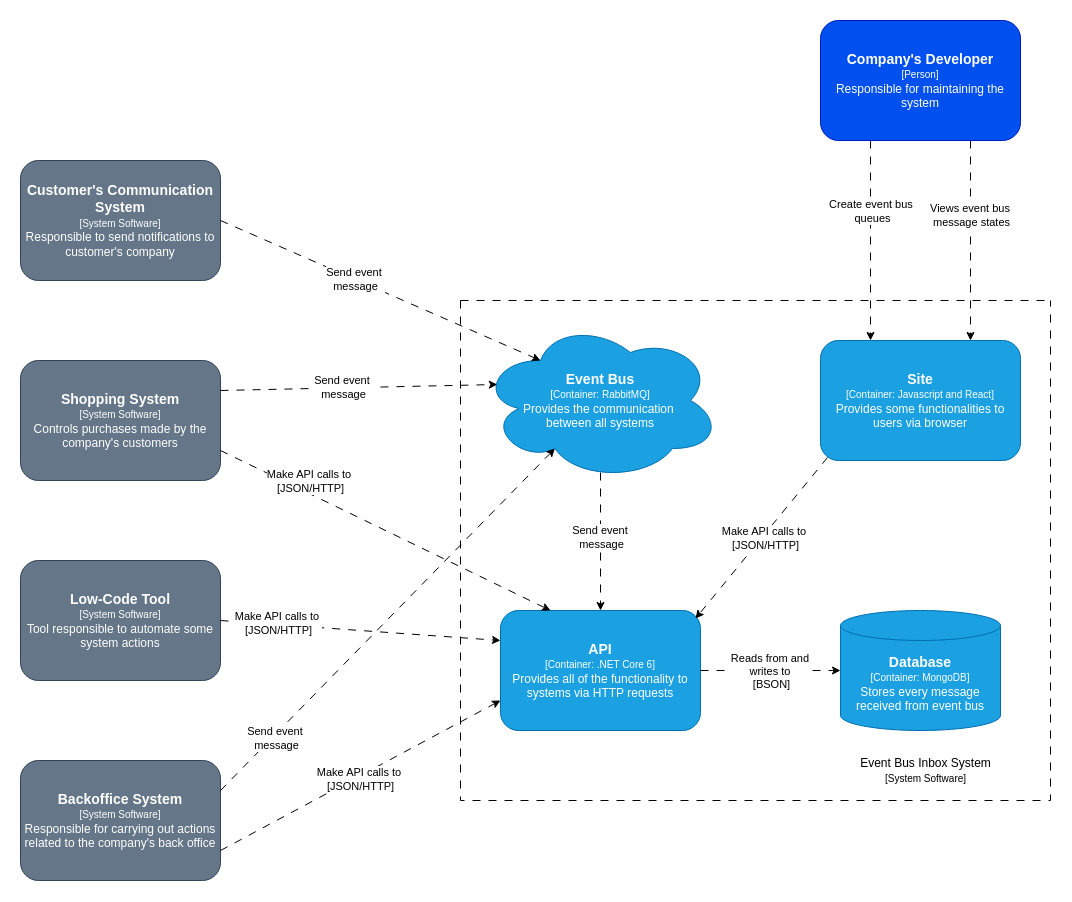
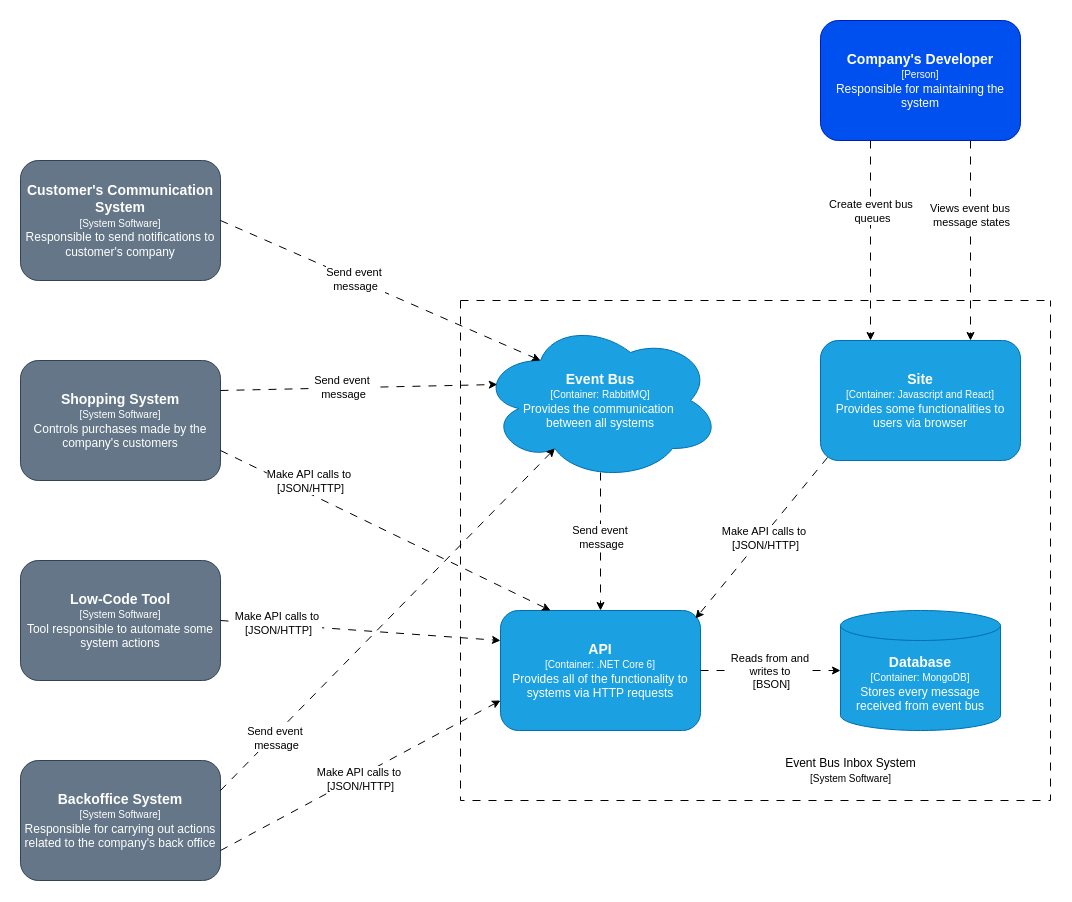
(926, 771) -> (851, 771)
